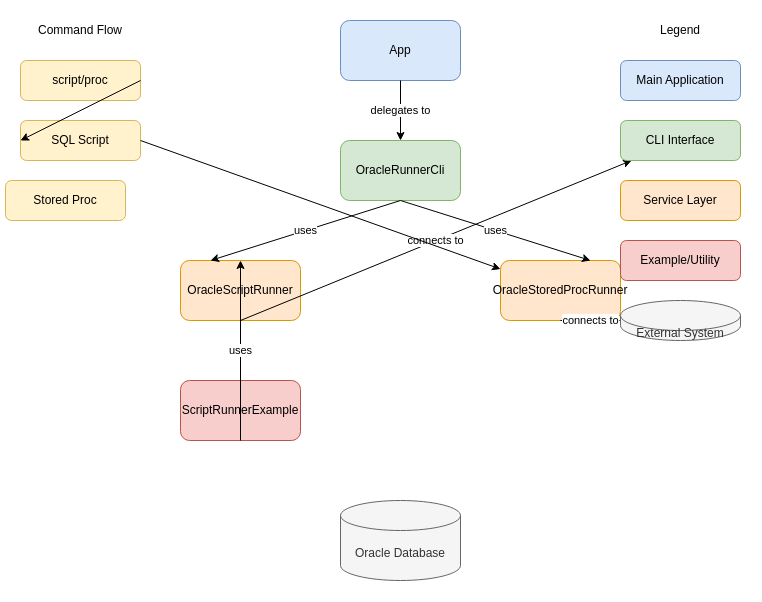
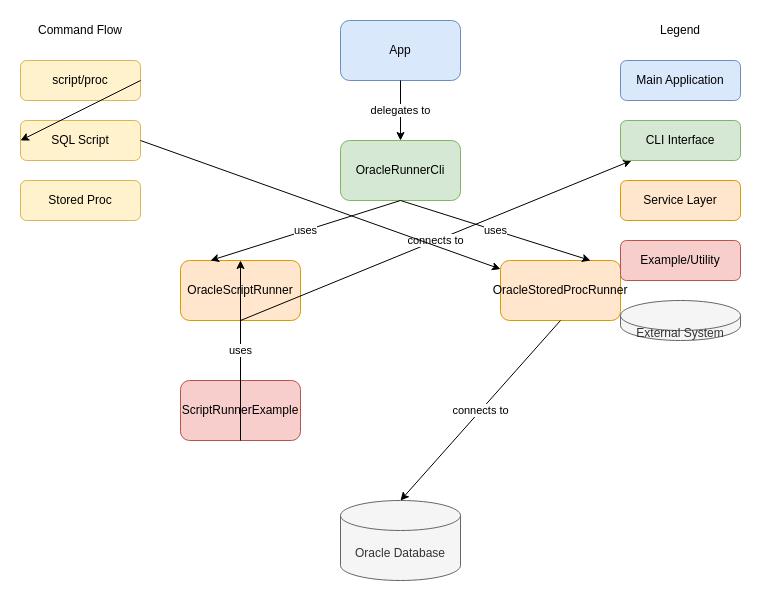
(66, 201) -> (81, 201)
(587, 321) -> (483, 408)
